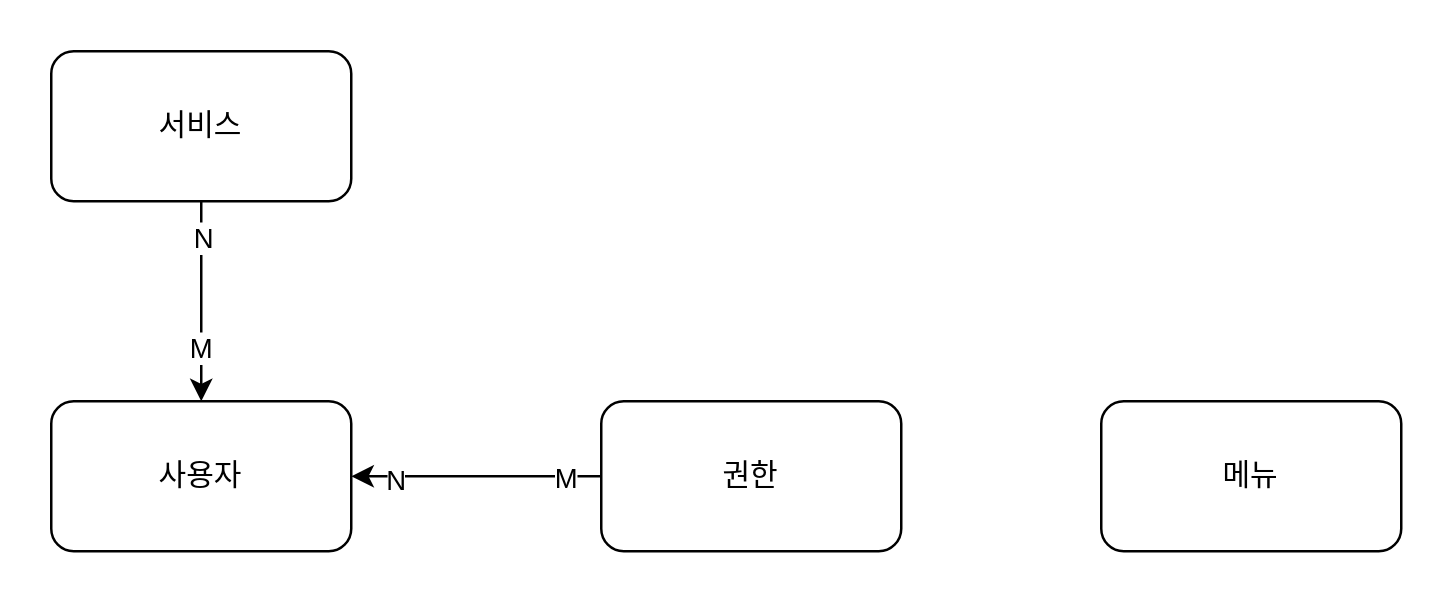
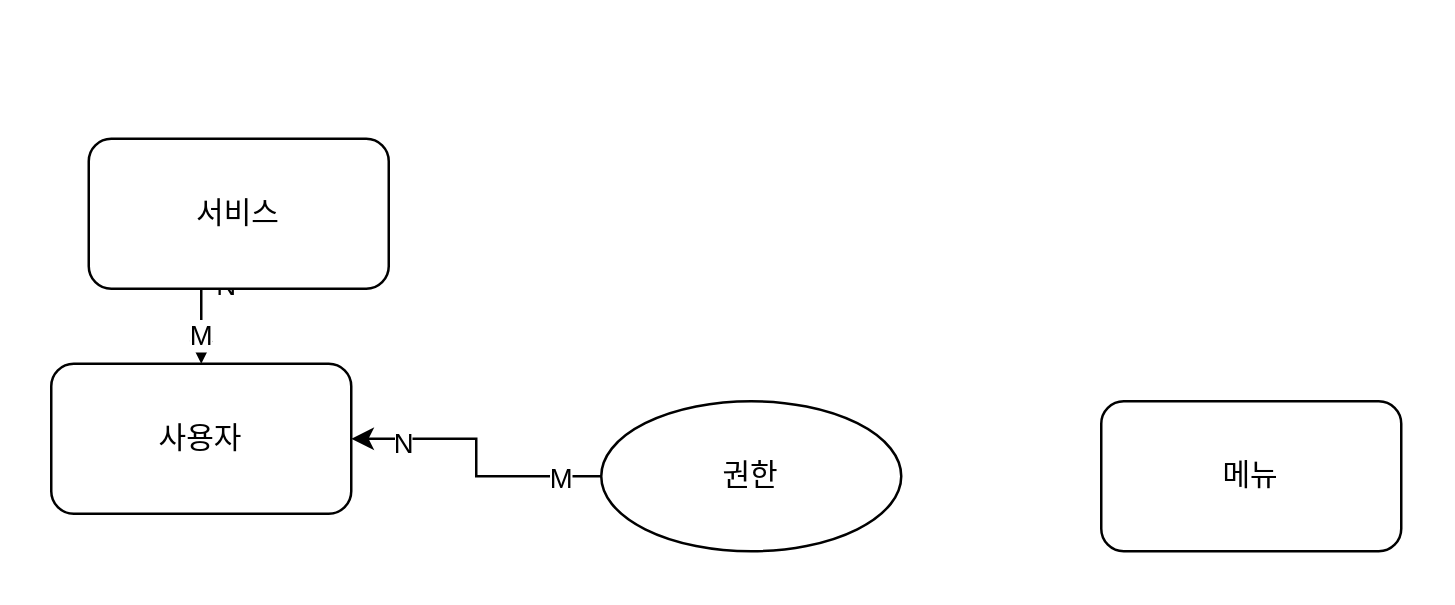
(201, 126) -> (239, 214)
(201, 476) -> (201, 439)
(751, 476) -> (751, 476)
